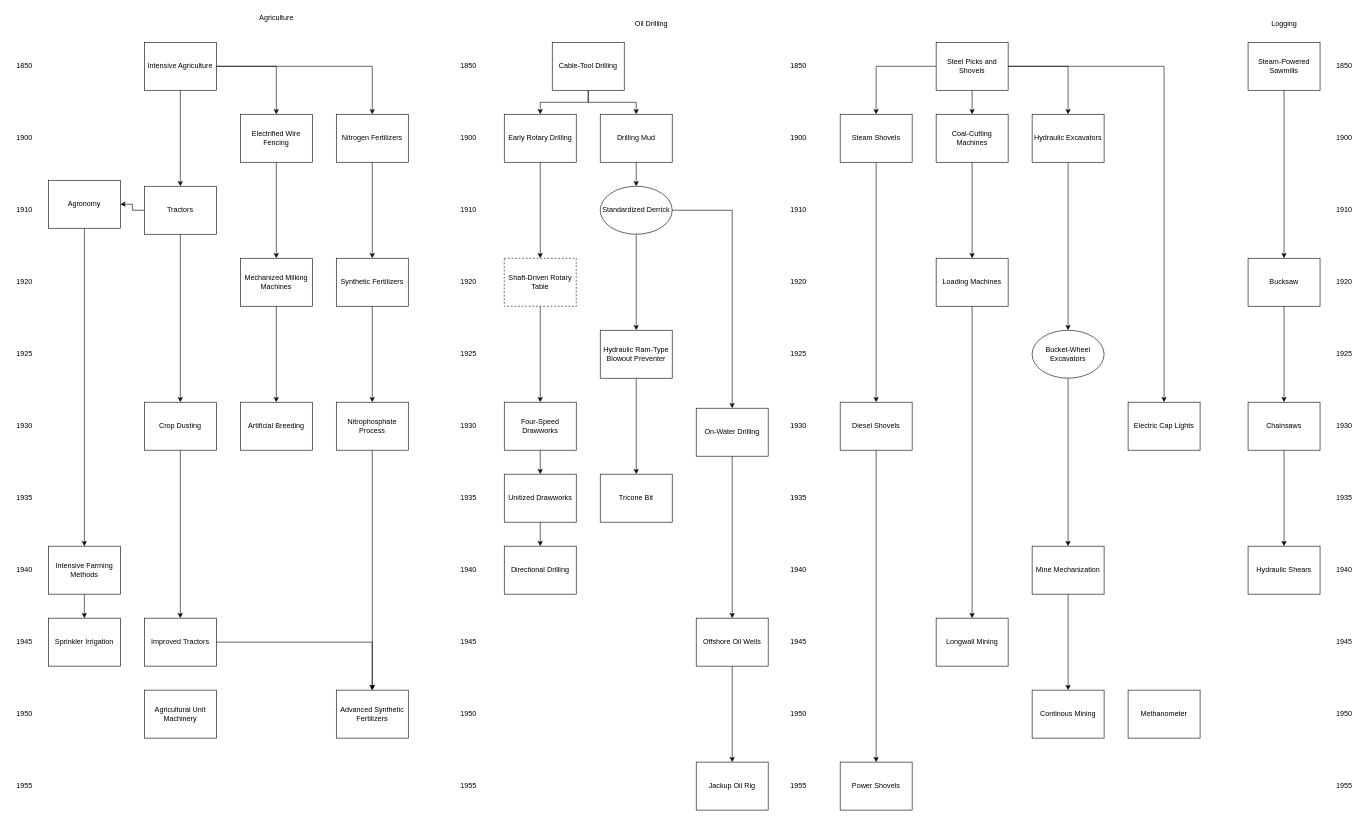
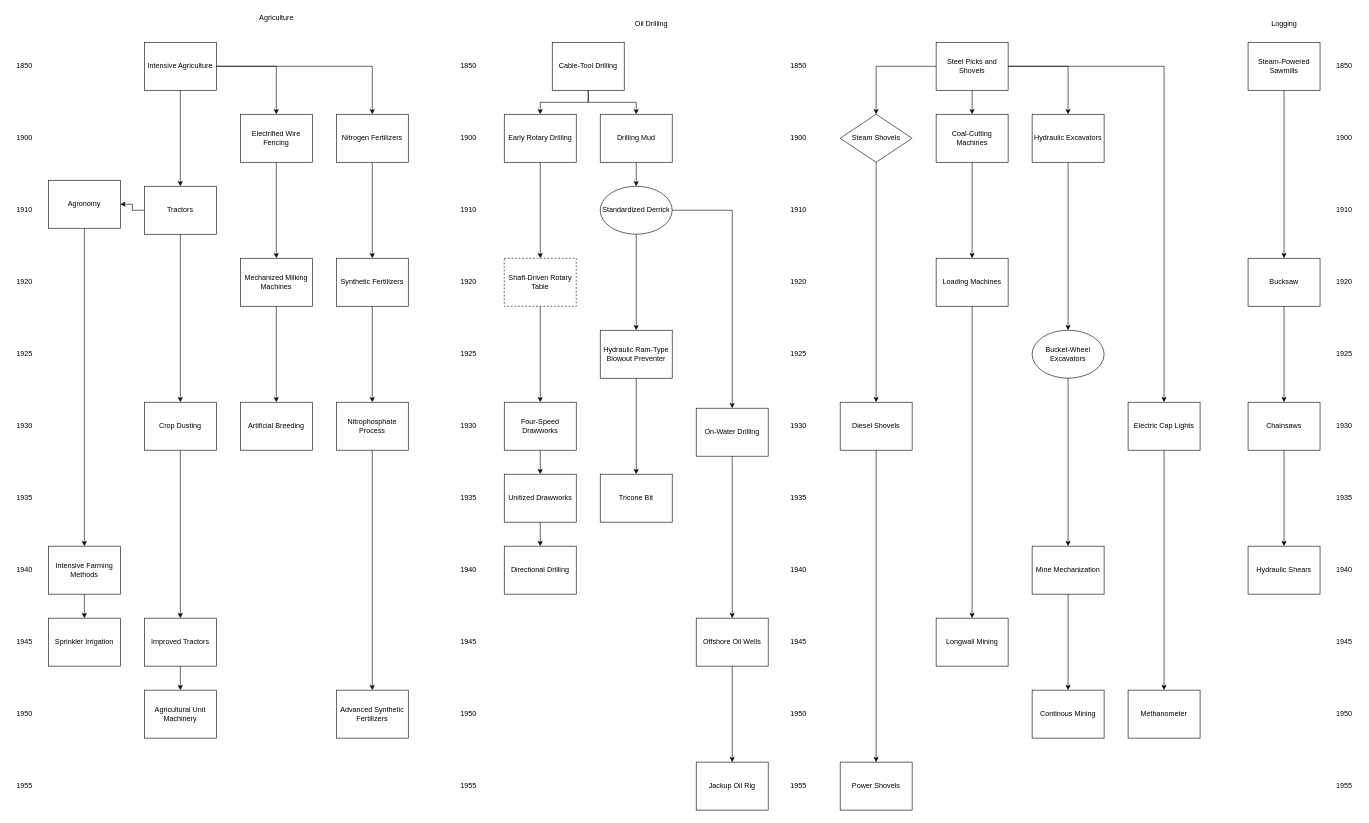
(876, 138) -> (876, 138)
(293, 642) -> (180, 684)
none -> (1164, 684)
